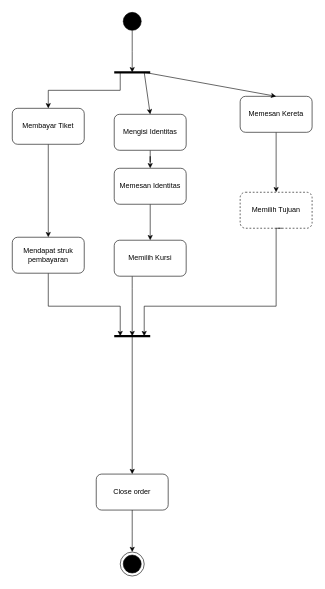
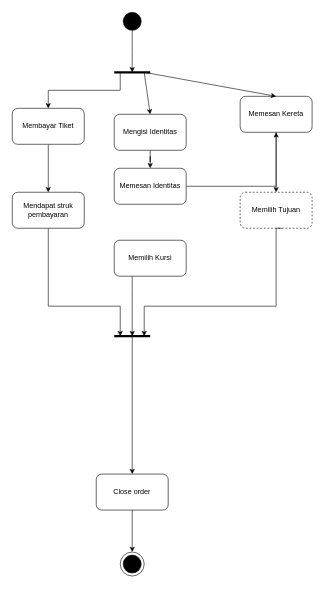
(150, 234) -> (230, 186)
(48, 255) -> (48, 210)
